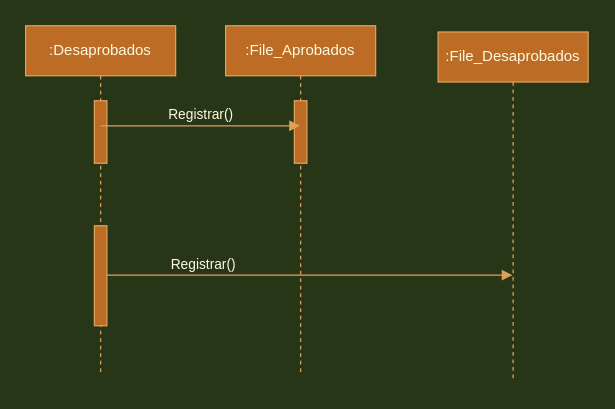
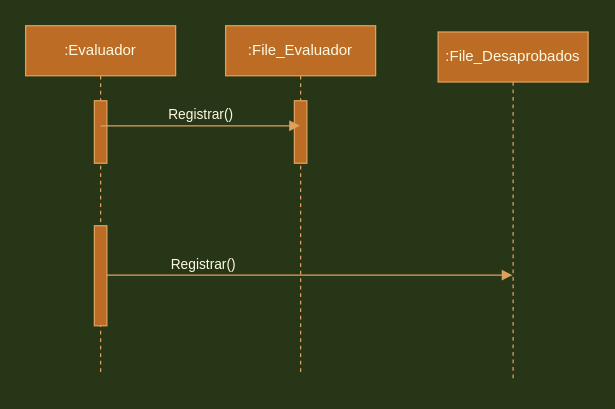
(101, 51) -> (101, 51)
(301, 51) -> (301, 51)
